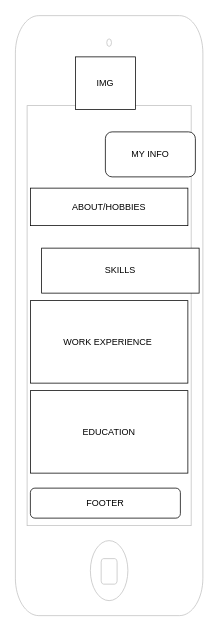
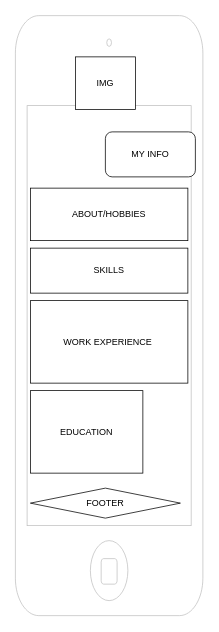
(109, 207) -> (109, 214)
(120, 270) -> (109, 270)
(109, 432) -> (87, 432)
(105, 503) -> (105, 503)
